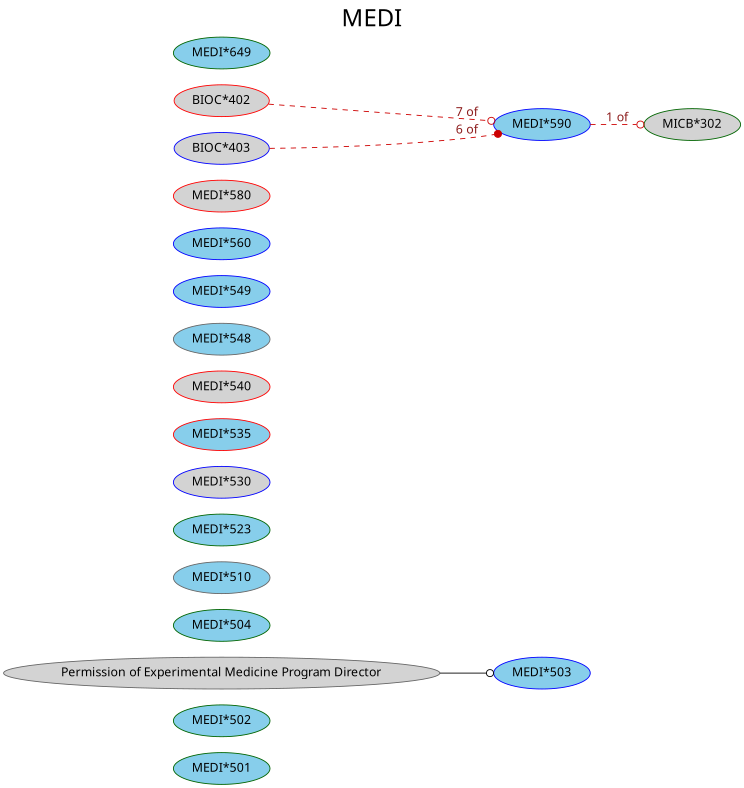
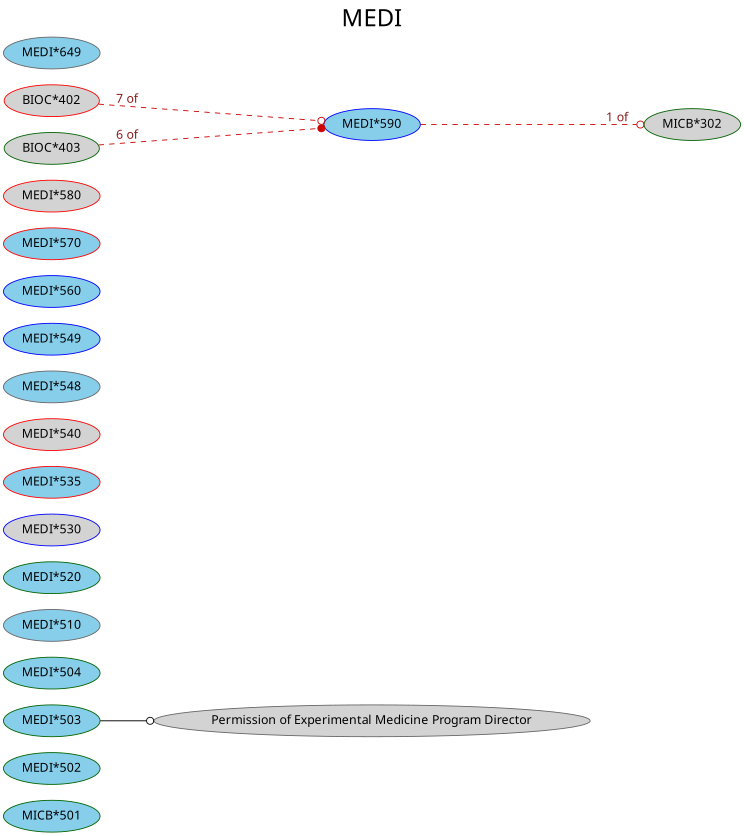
(222, 53) -> (52, 53)
(222, 148) -> (52, 148)
none -> (52, 244)
(222, 530) -> (52, 578)
(463, 673) -> (123, 721)
(542, 673) -> (52, 721)
(222, 768) -> (52, 816)
